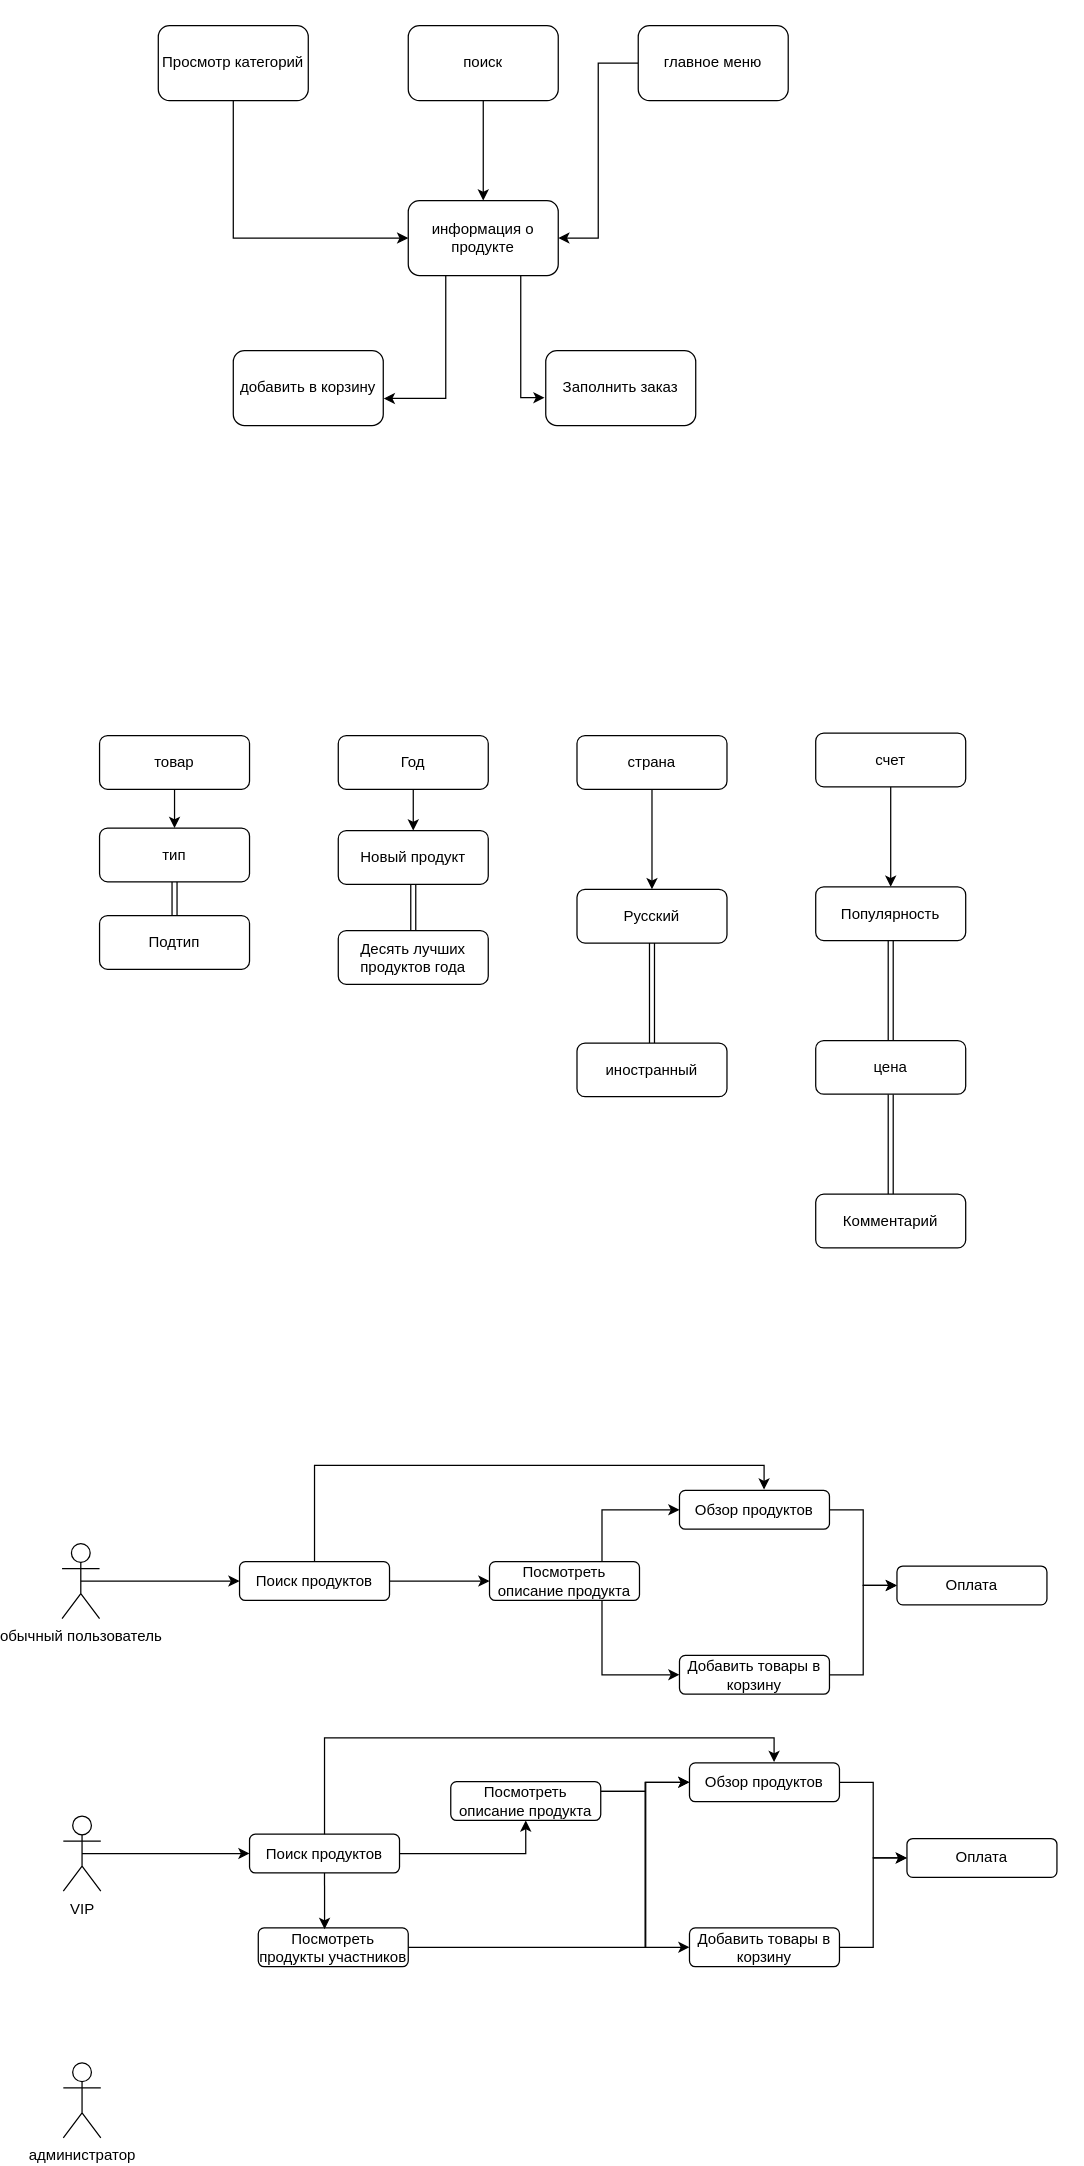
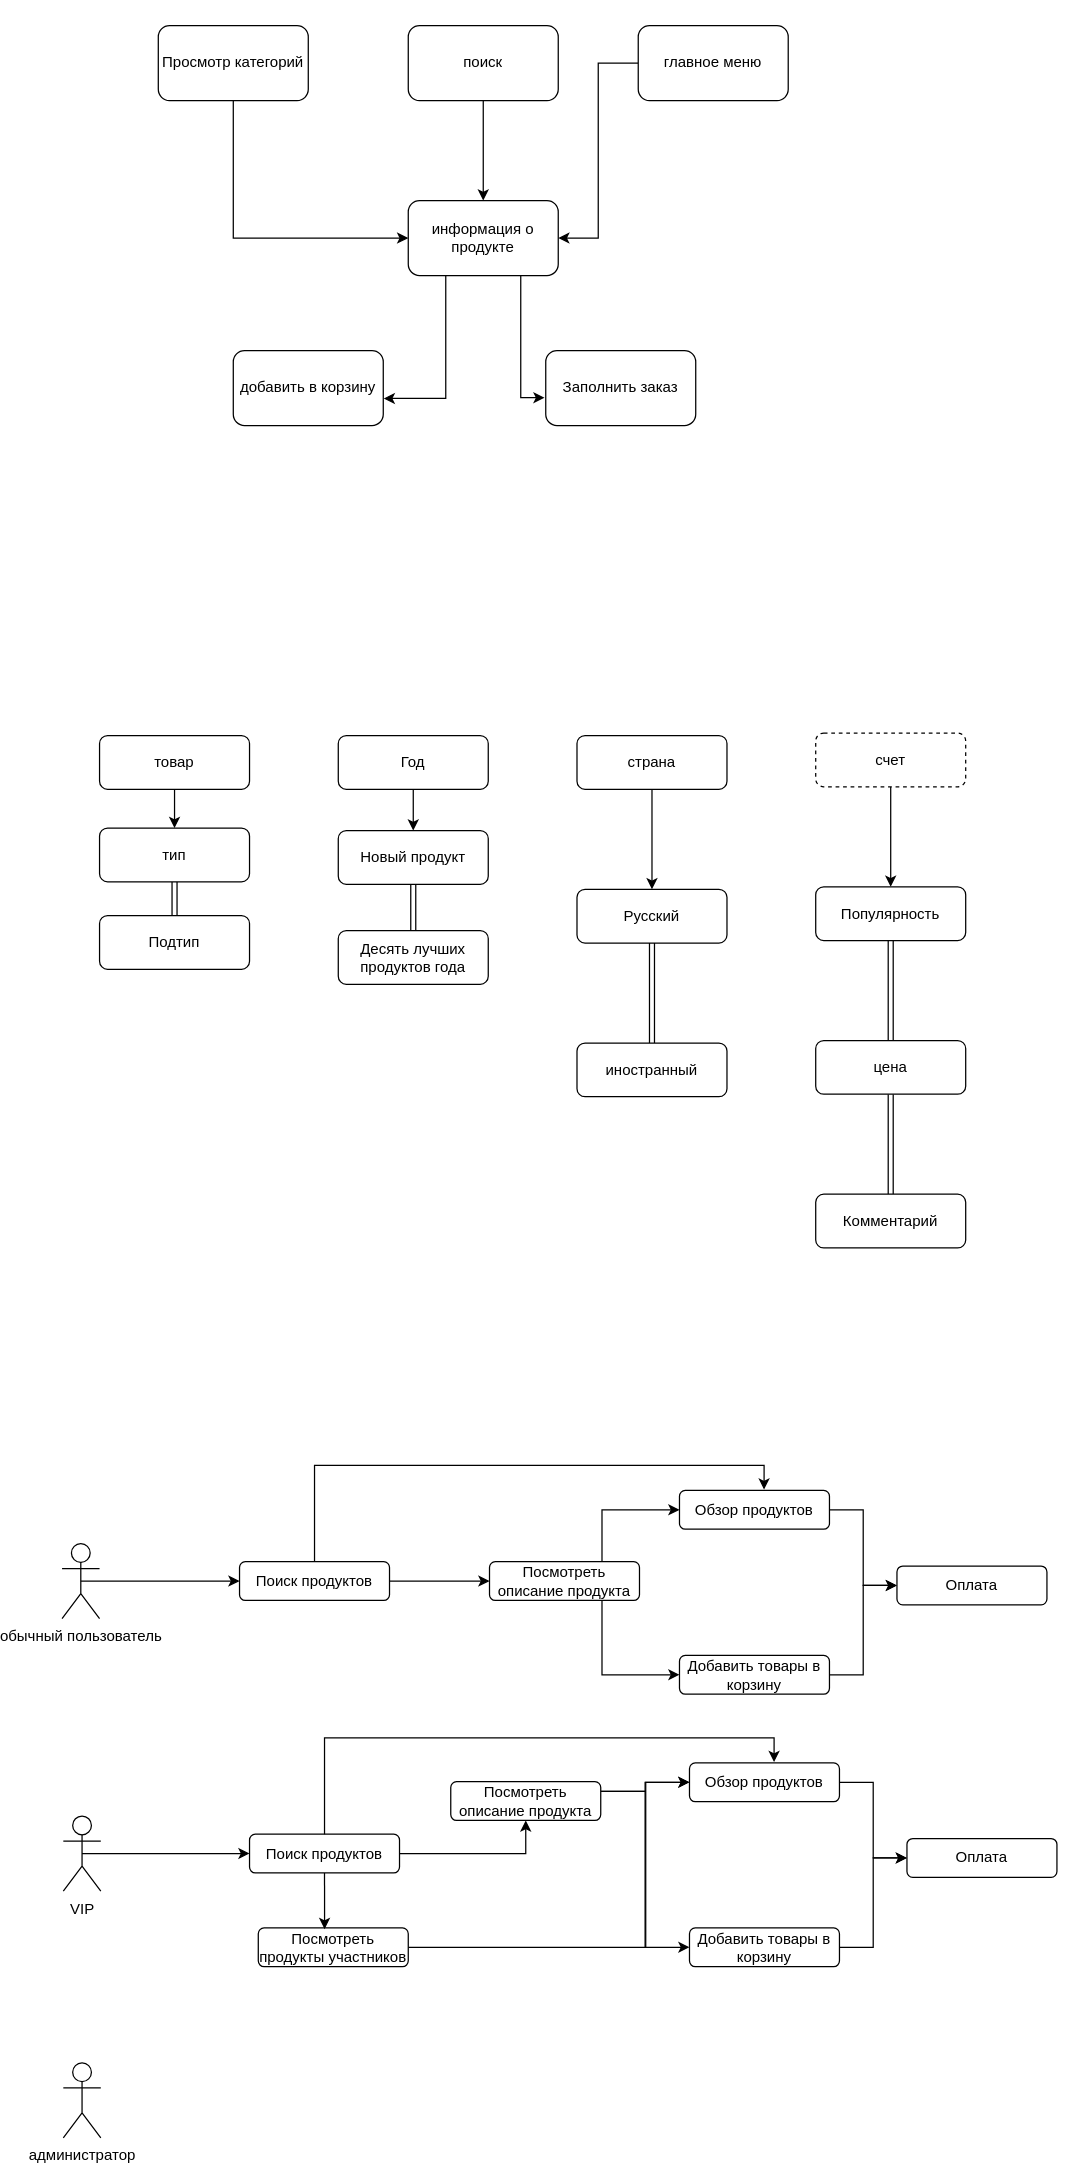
(891, 760) -> (891, 760)
